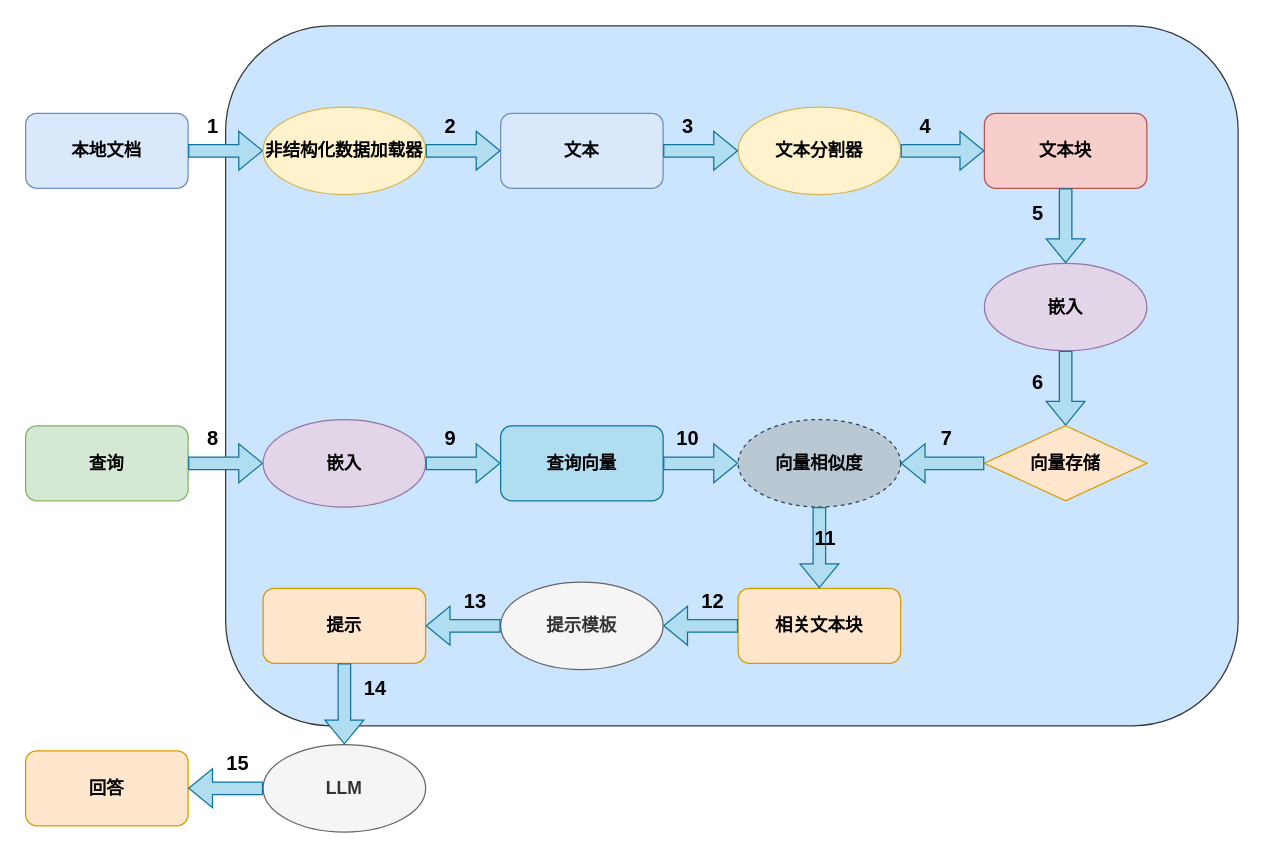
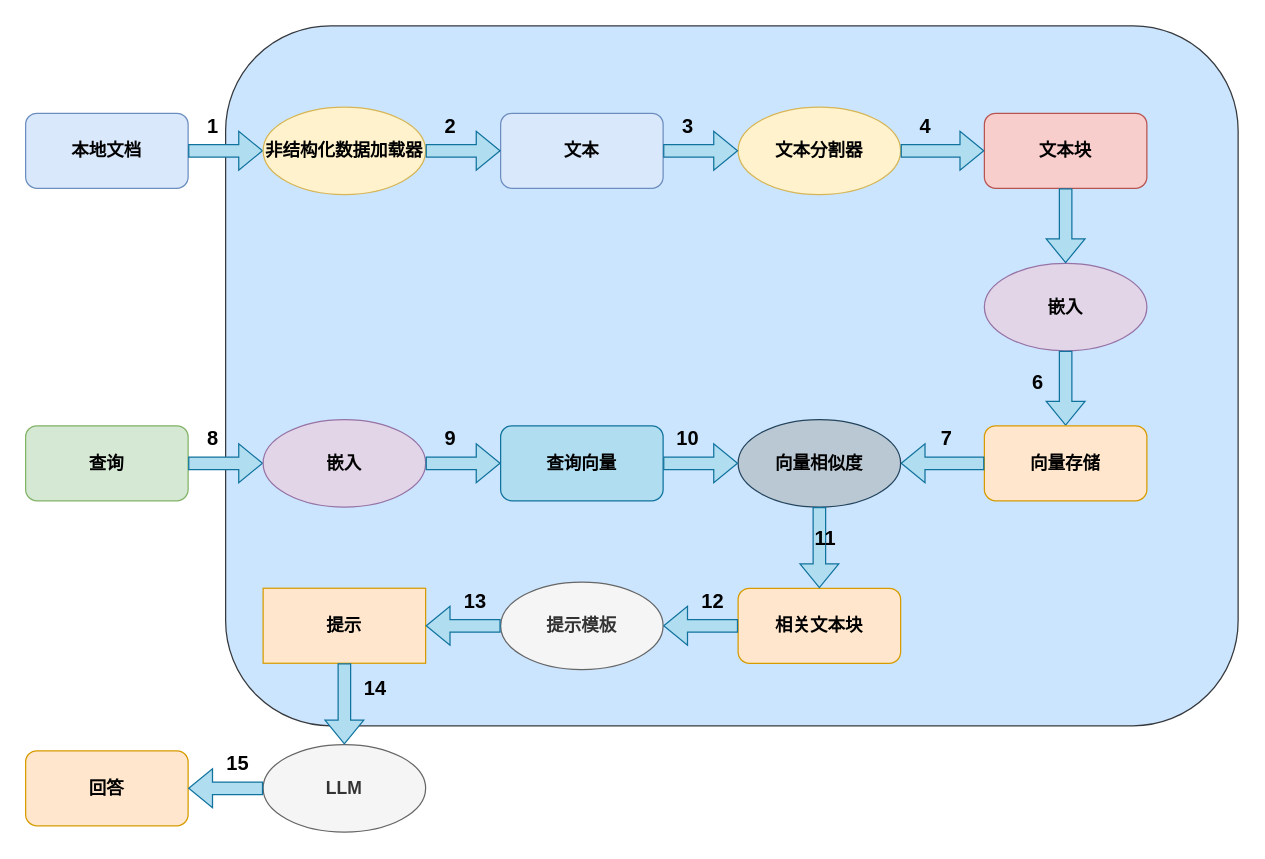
(1038, 213) -> none
(819, 463) -> (819, 463)
(1066, 463) -> (1066, 463)
(344, 626) -> (344, 626)
